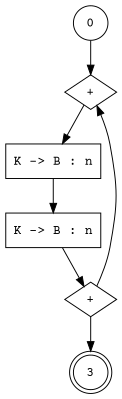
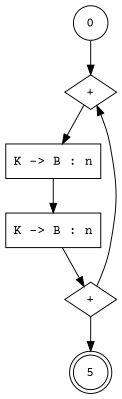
(91, 372) -> (91, 372)
